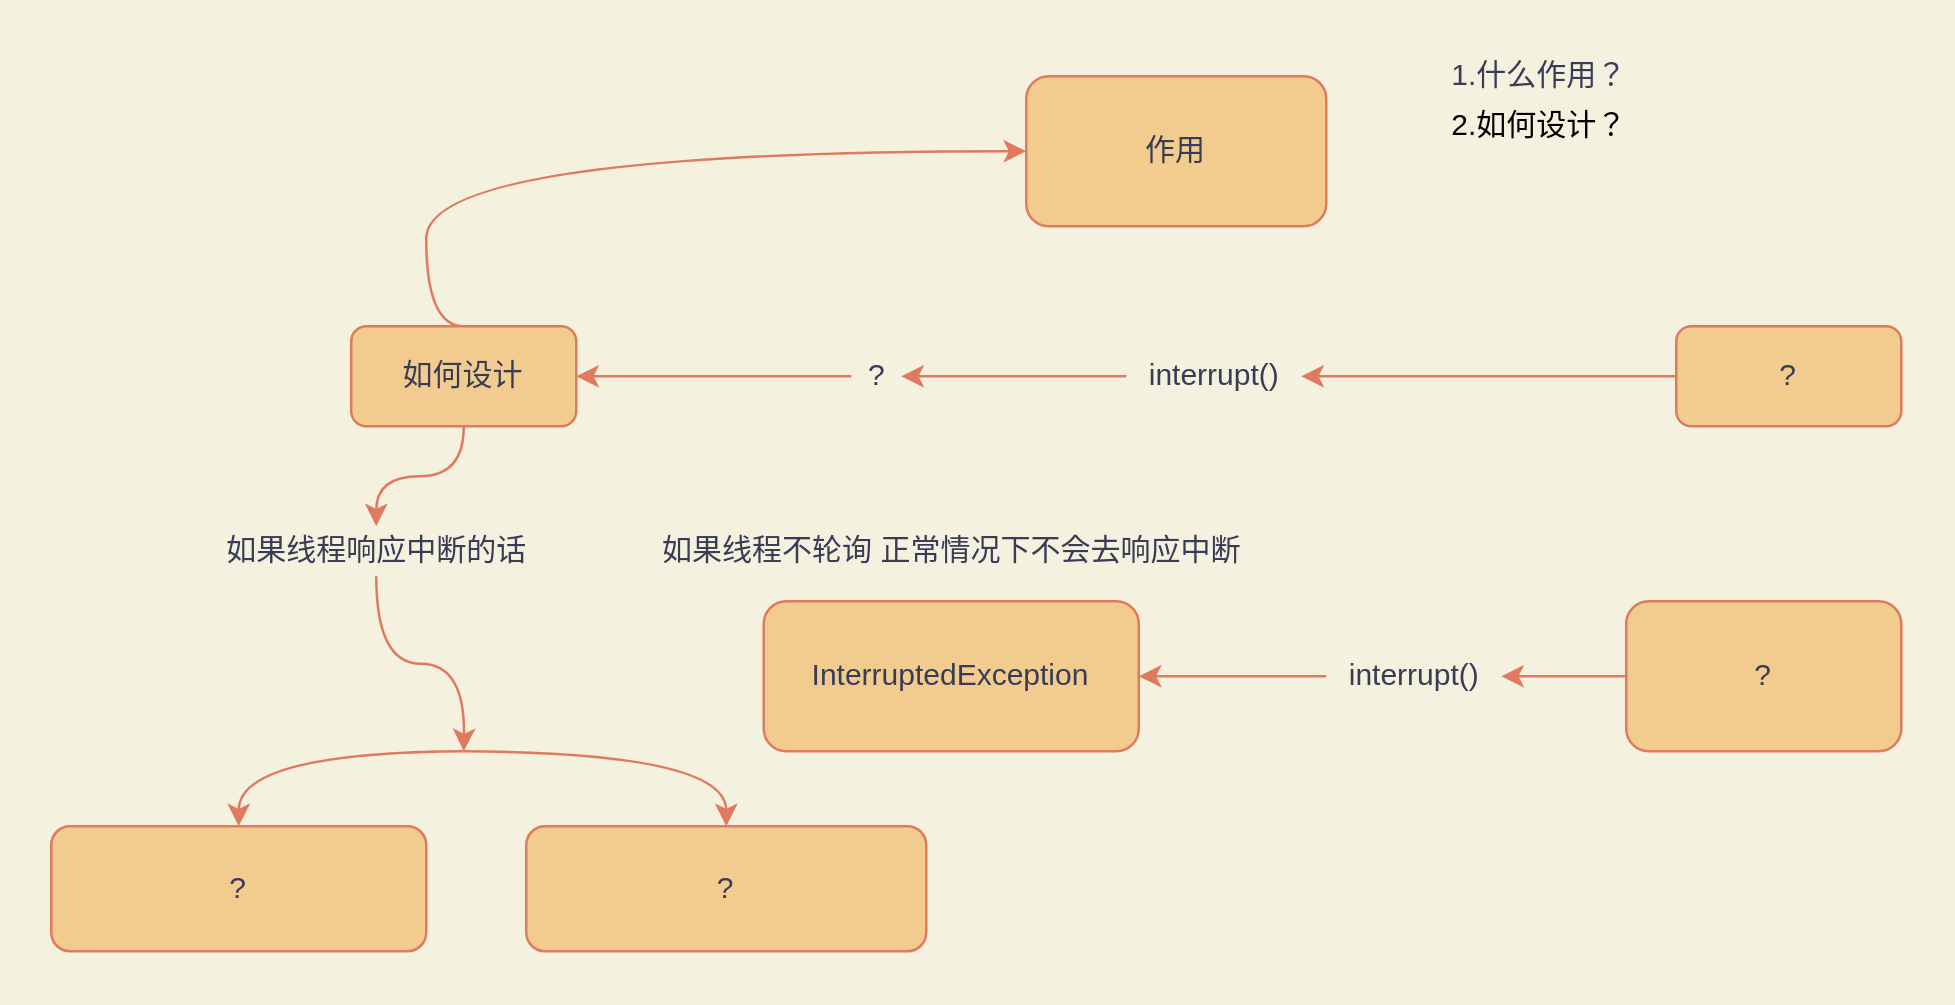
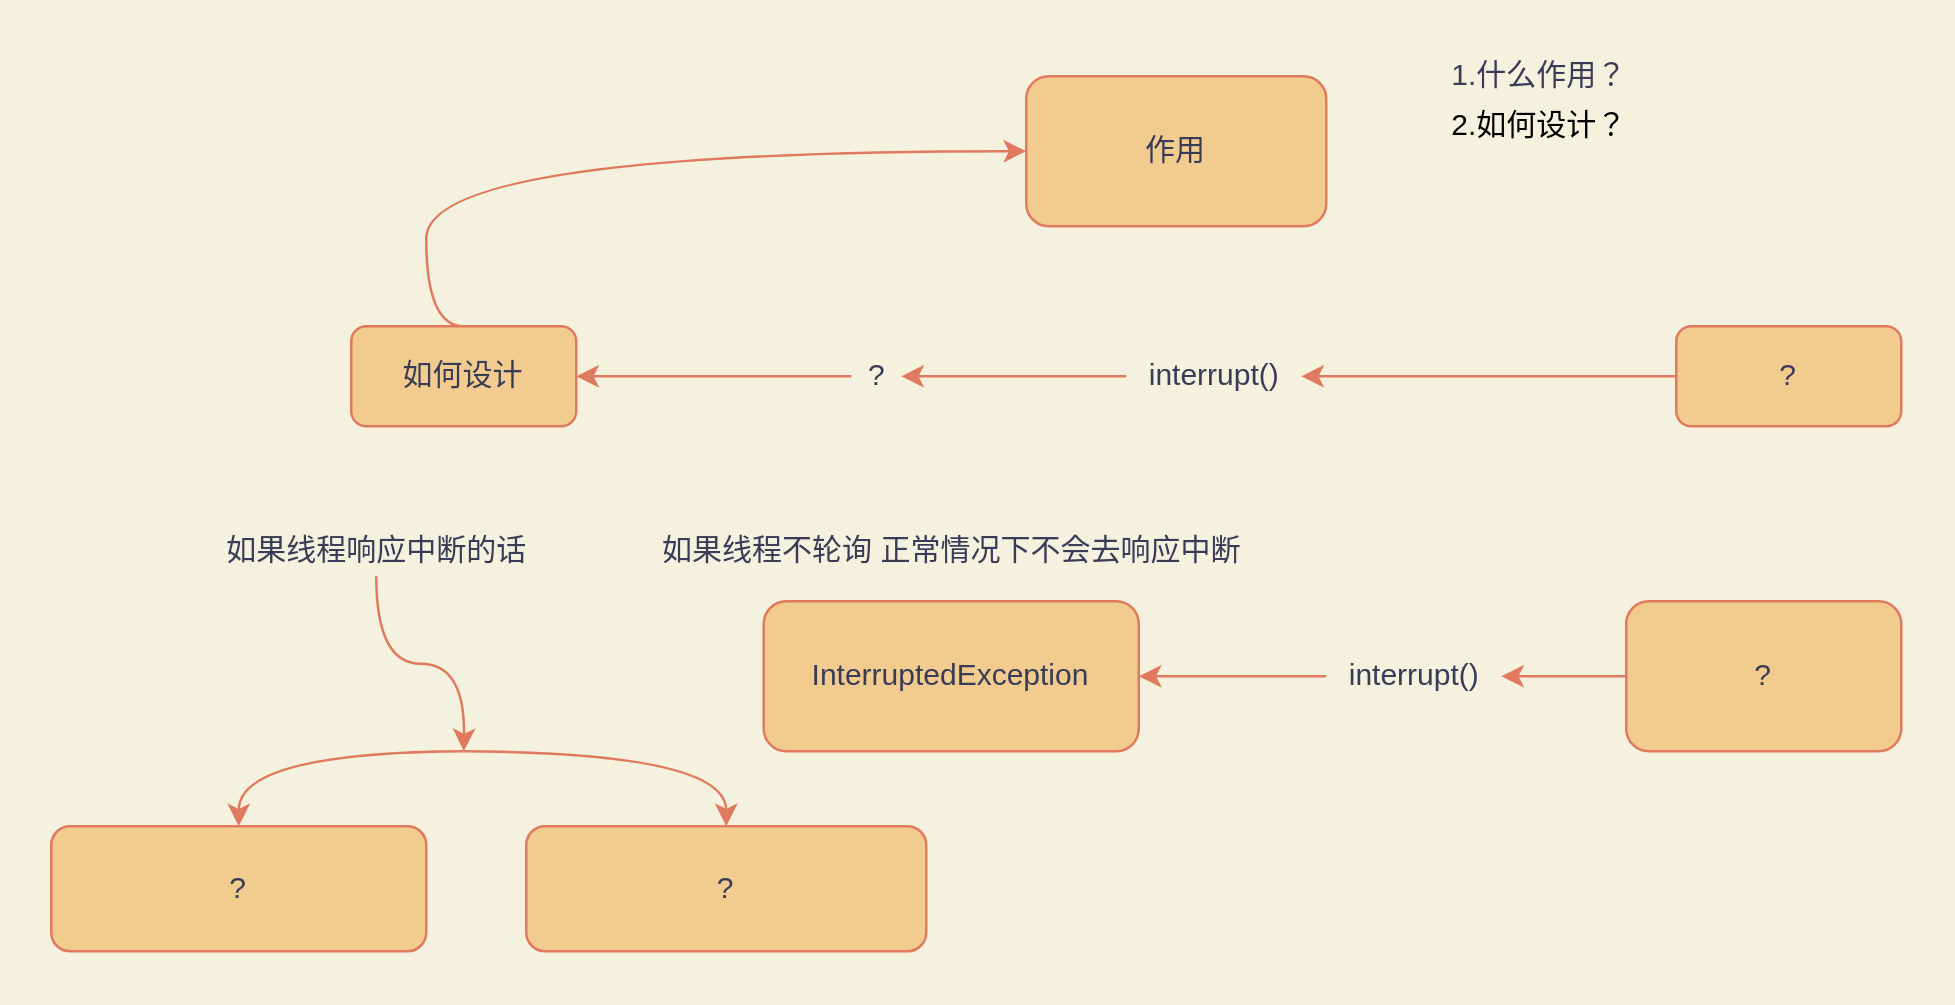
(427, 476) -> none
